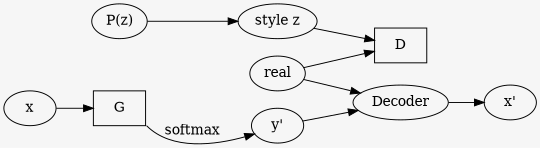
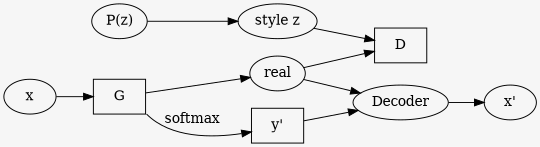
none -> (193, 86)
(278, 126) -> (278, 126)
